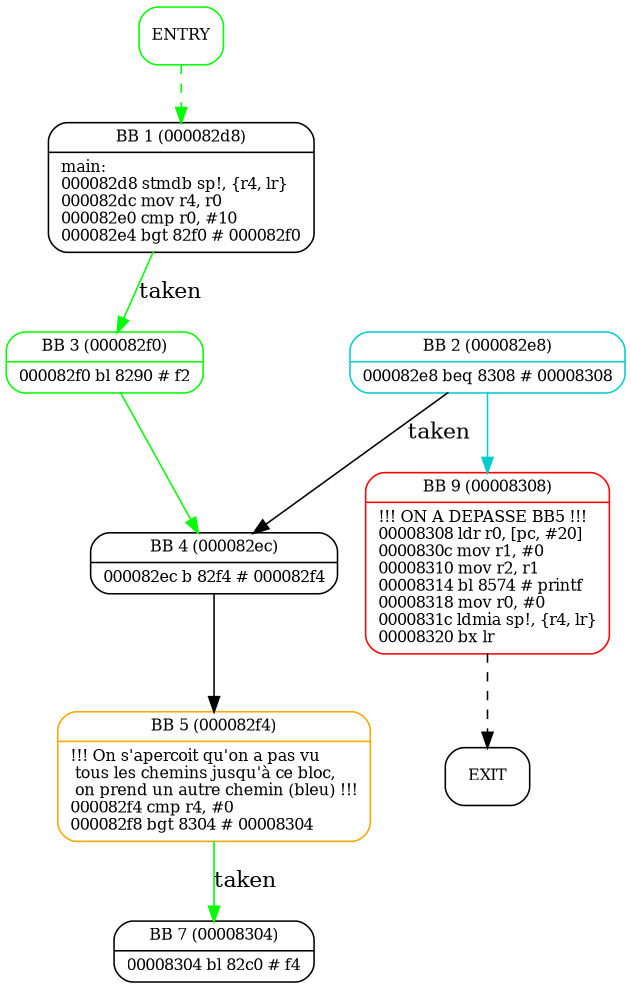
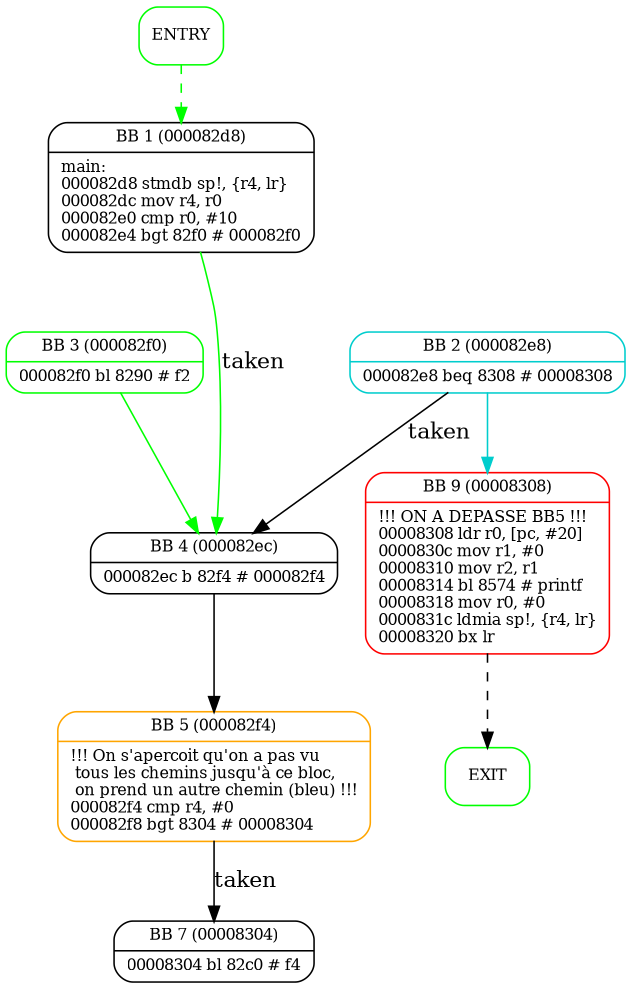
(139, 285) -> (220, 384)
(488, 777) -> (488, 777)
(214, 873) -> (214, 873)
